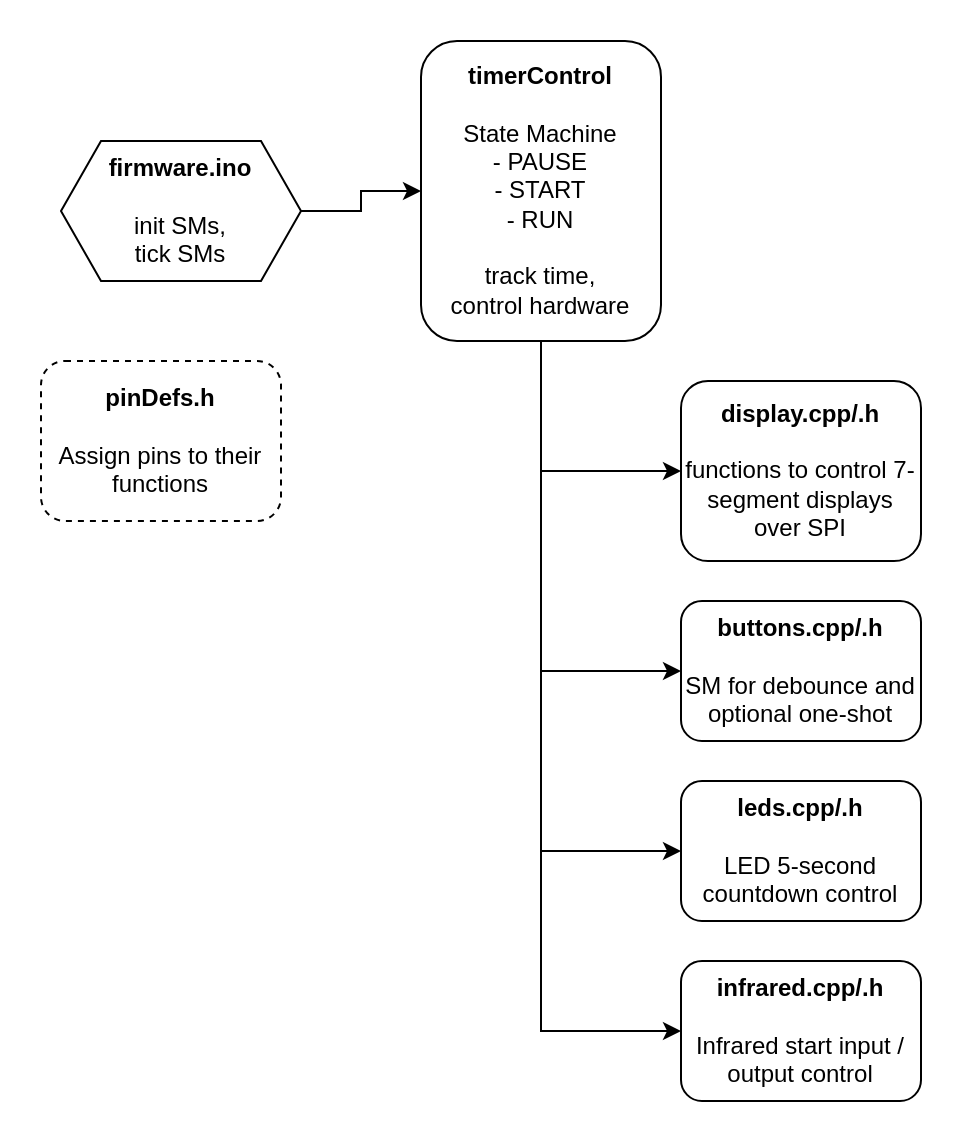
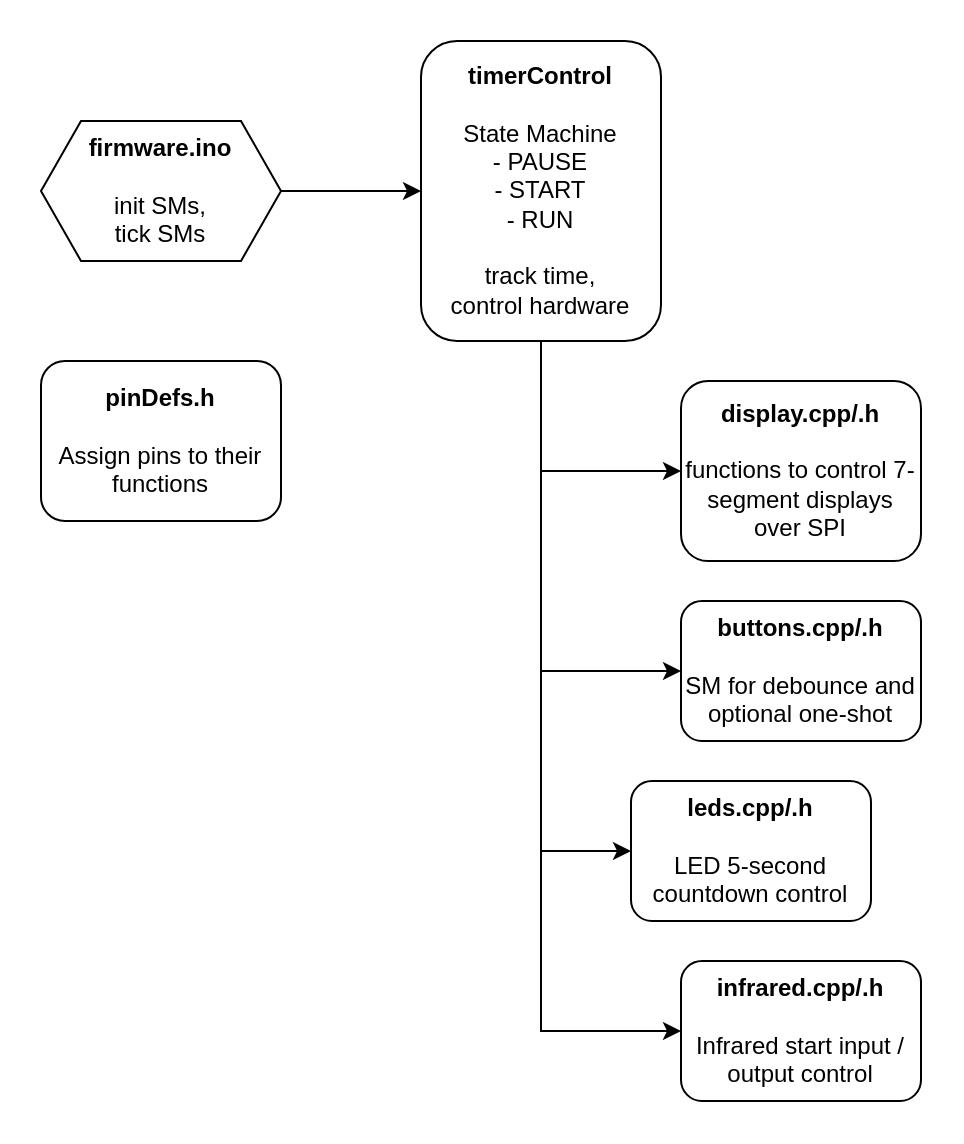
(181, 211) -> (161, 191)
(161, 441) -> (161, 441)
(801, 851) -> (751, 851)
